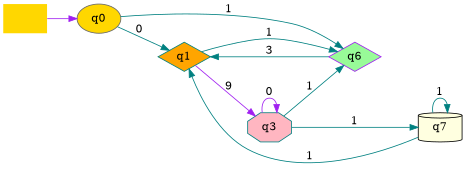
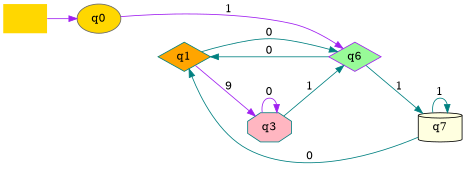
(231, 16) -> (231, 16)
(270, 33) -> (270, 33)
(140, 37) -> none
(270, 51) -> (270, 51)
(351, 127) -> (391, 87)
(310, 156) -> (310, 156)
